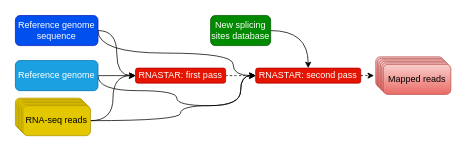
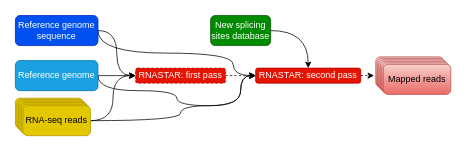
(180, 75) -> (180, 75)
